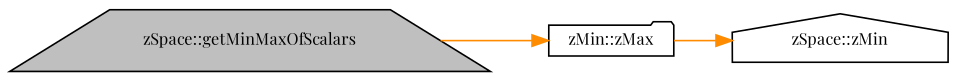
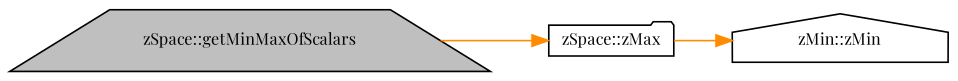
(611, 41) -> (611, 41)
(840, 41) -> (840, 41)
